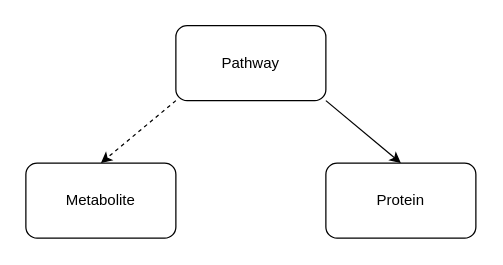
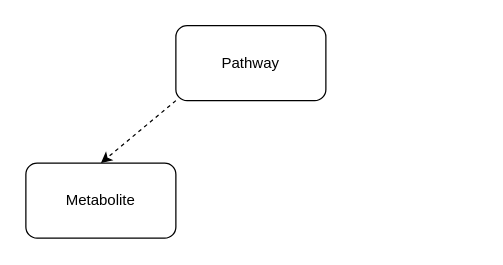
(360, 129) -> none
(401, 201) -> none
